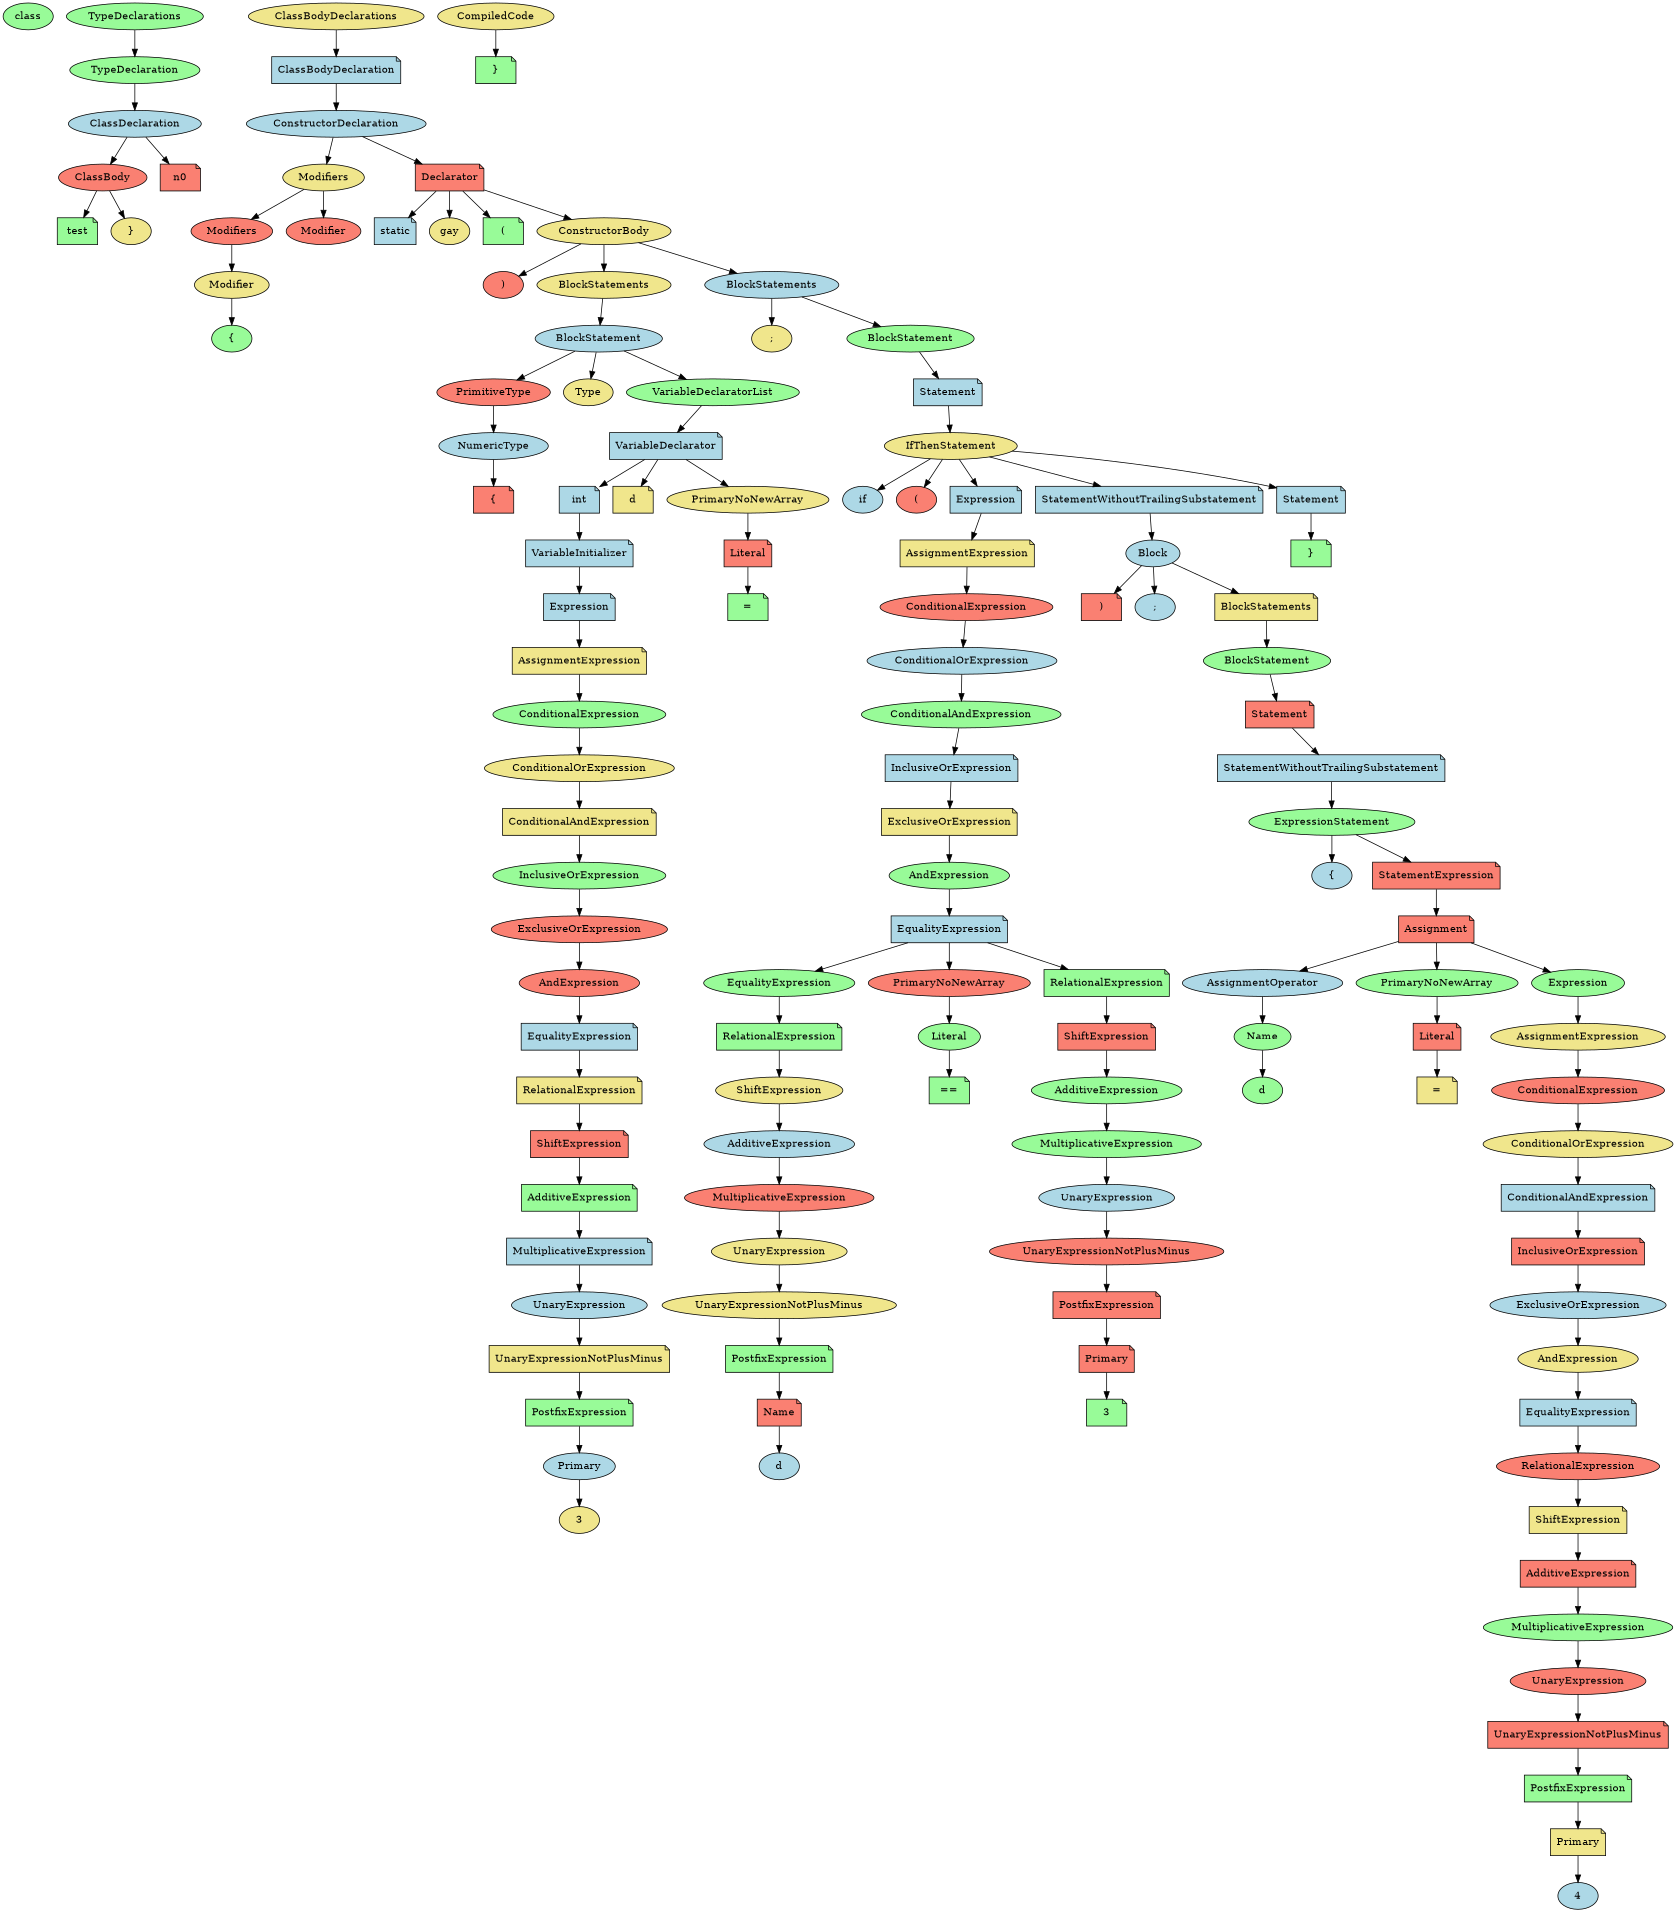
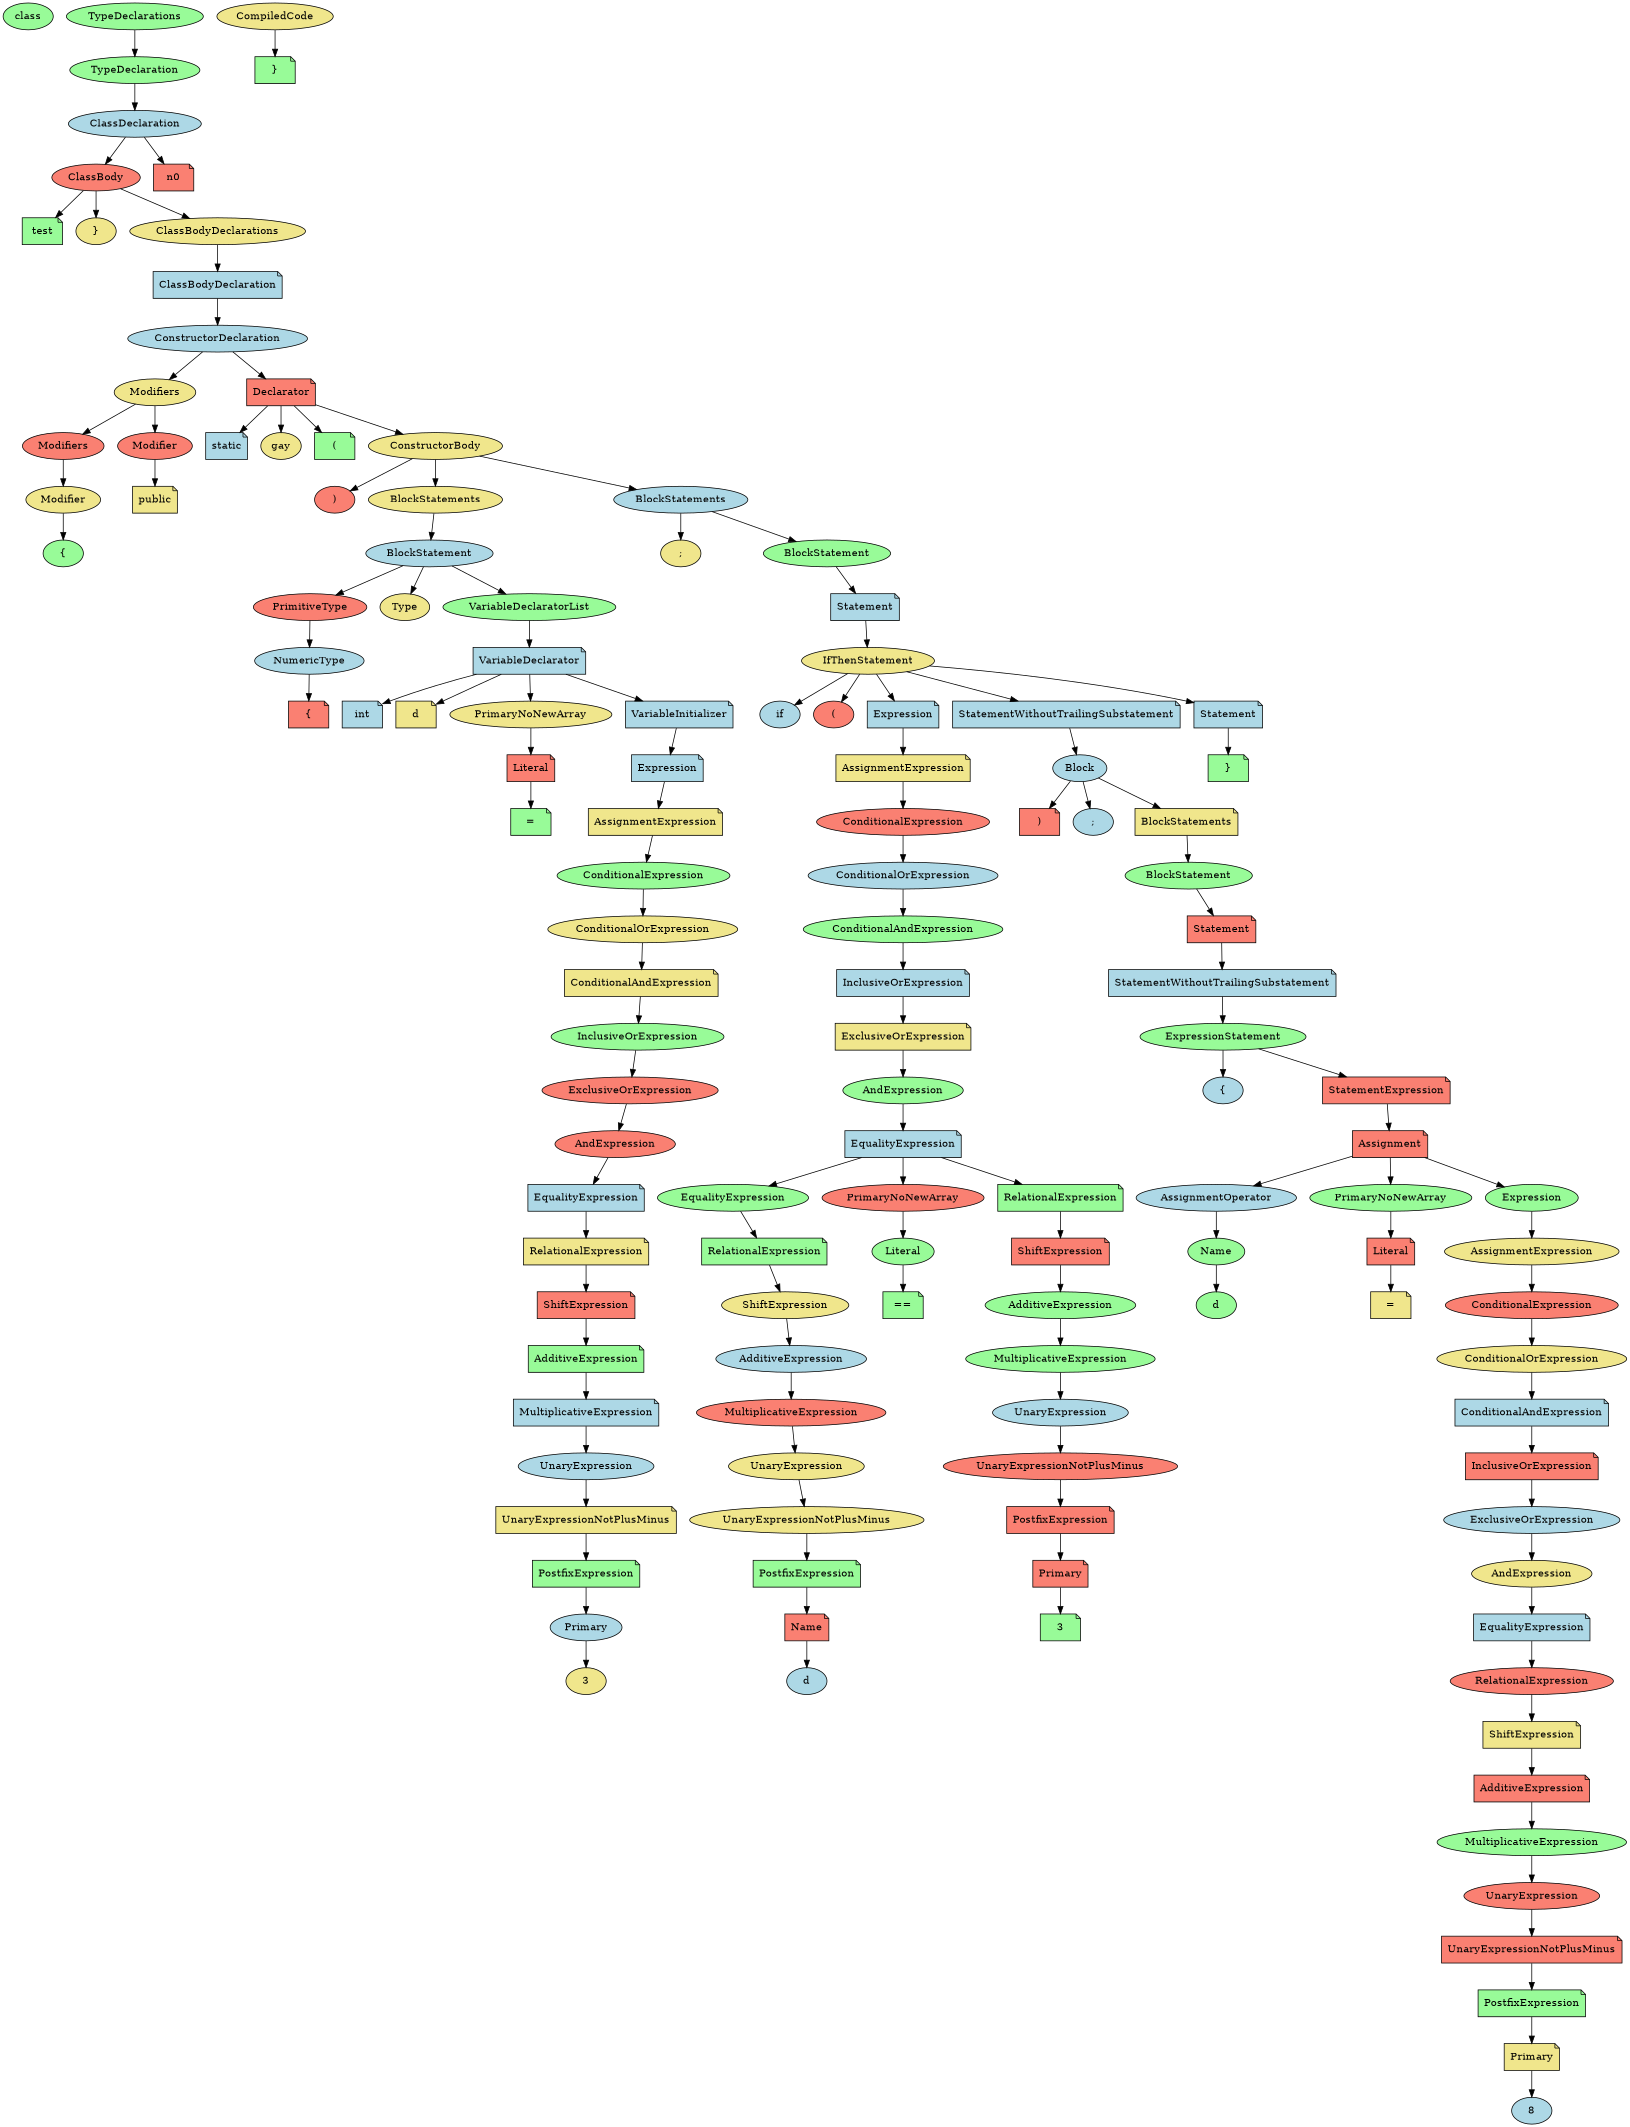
none -> (152, 202)
none -> (155, 500)
(579, 523) -> (601, 686)
(1578, 1896) -> (1532, 2111)
